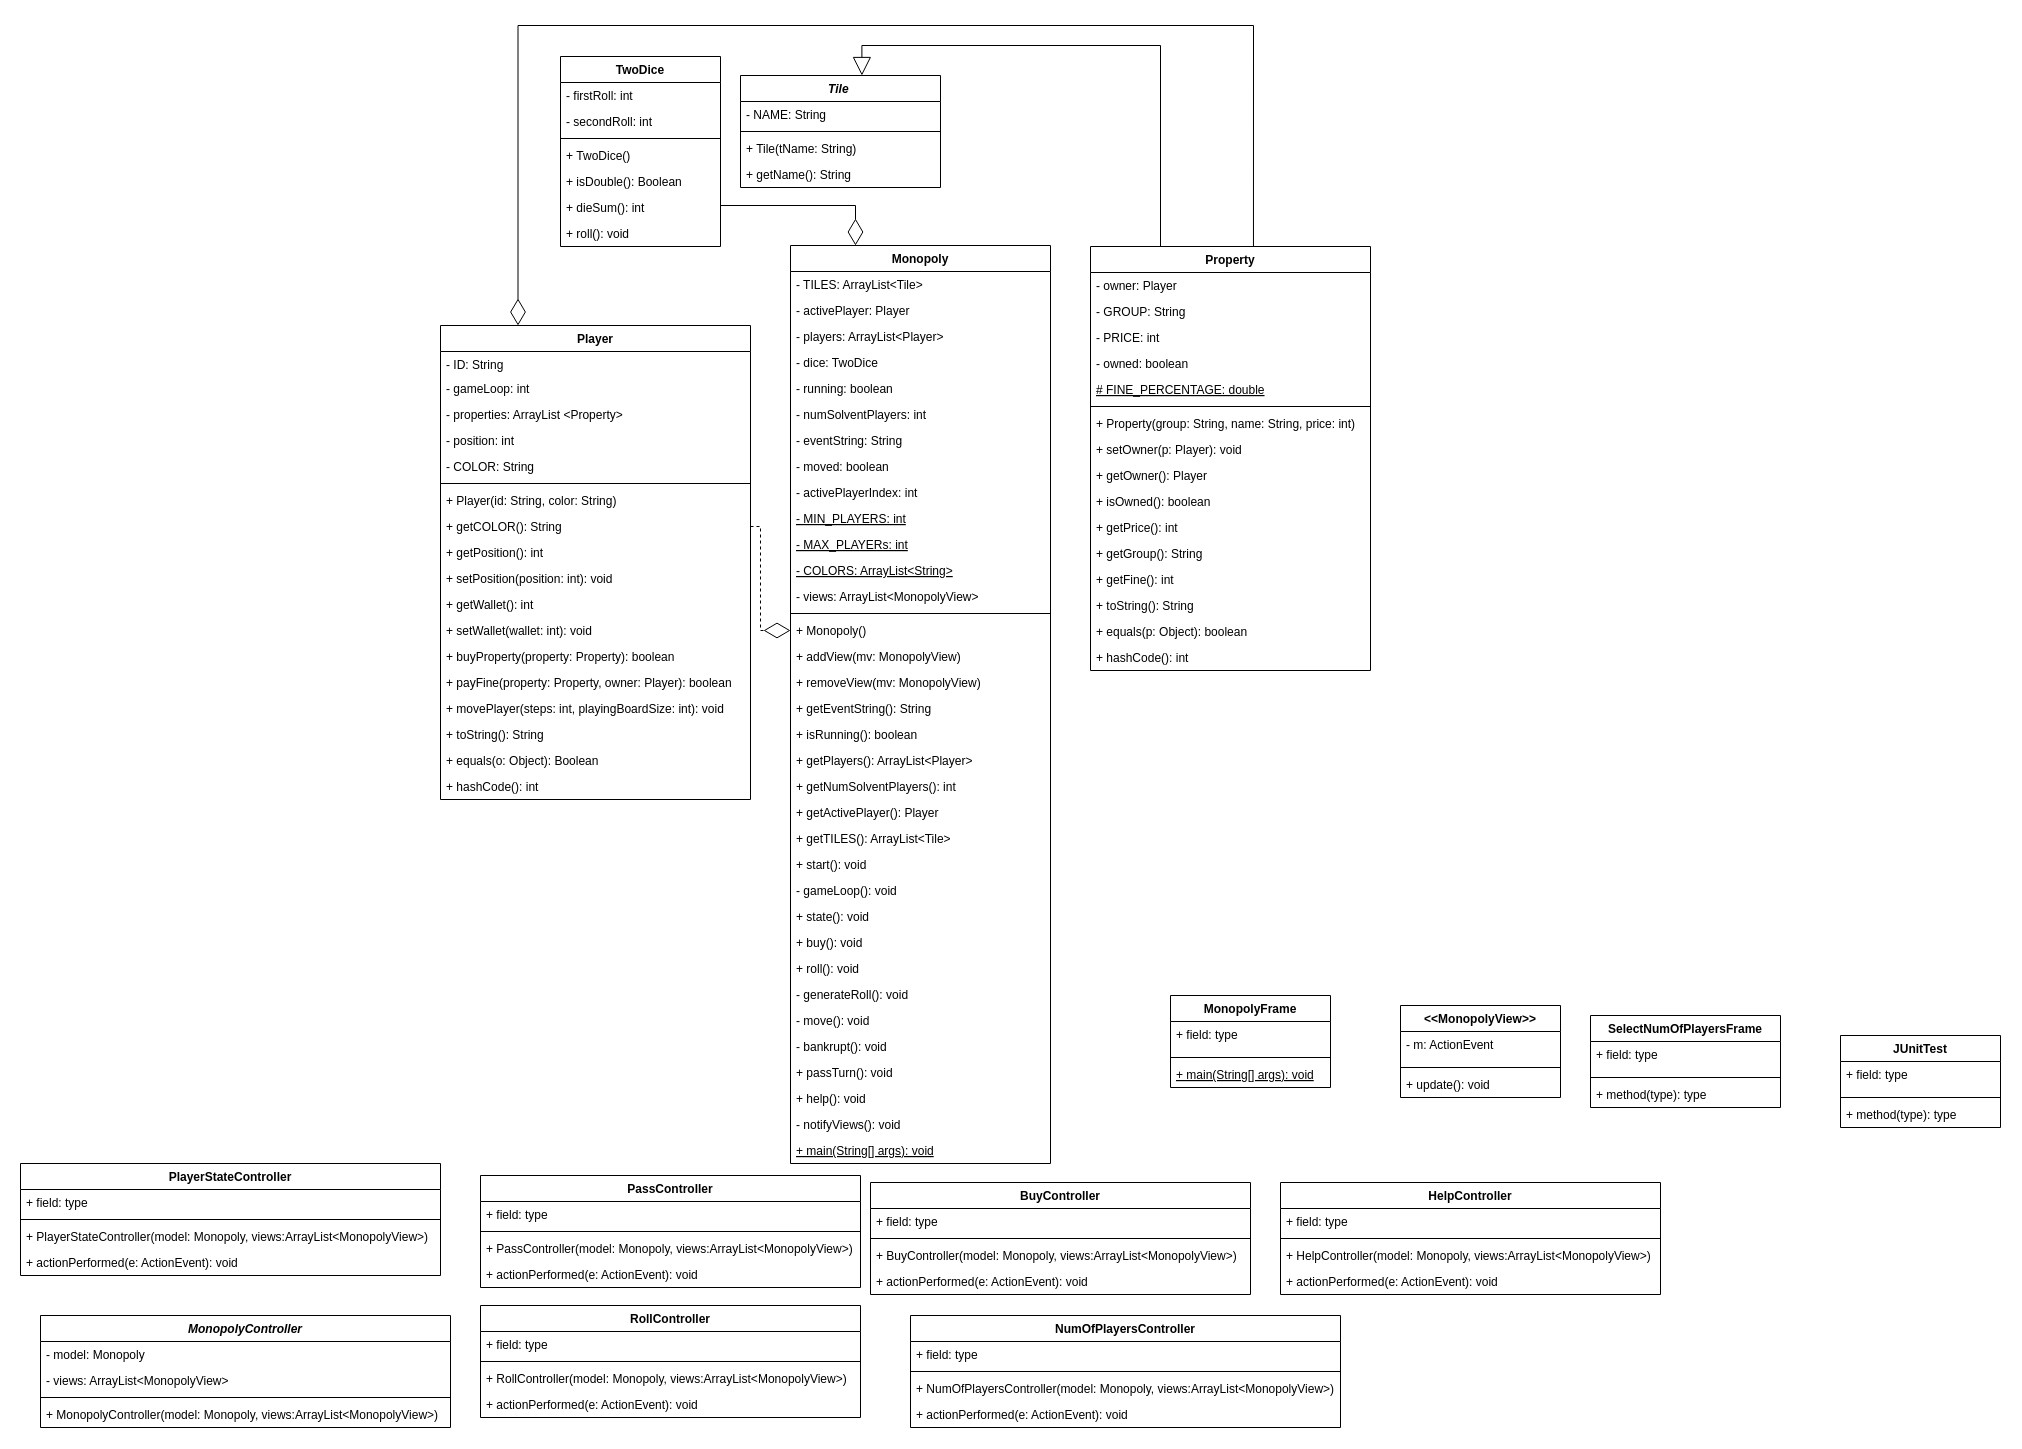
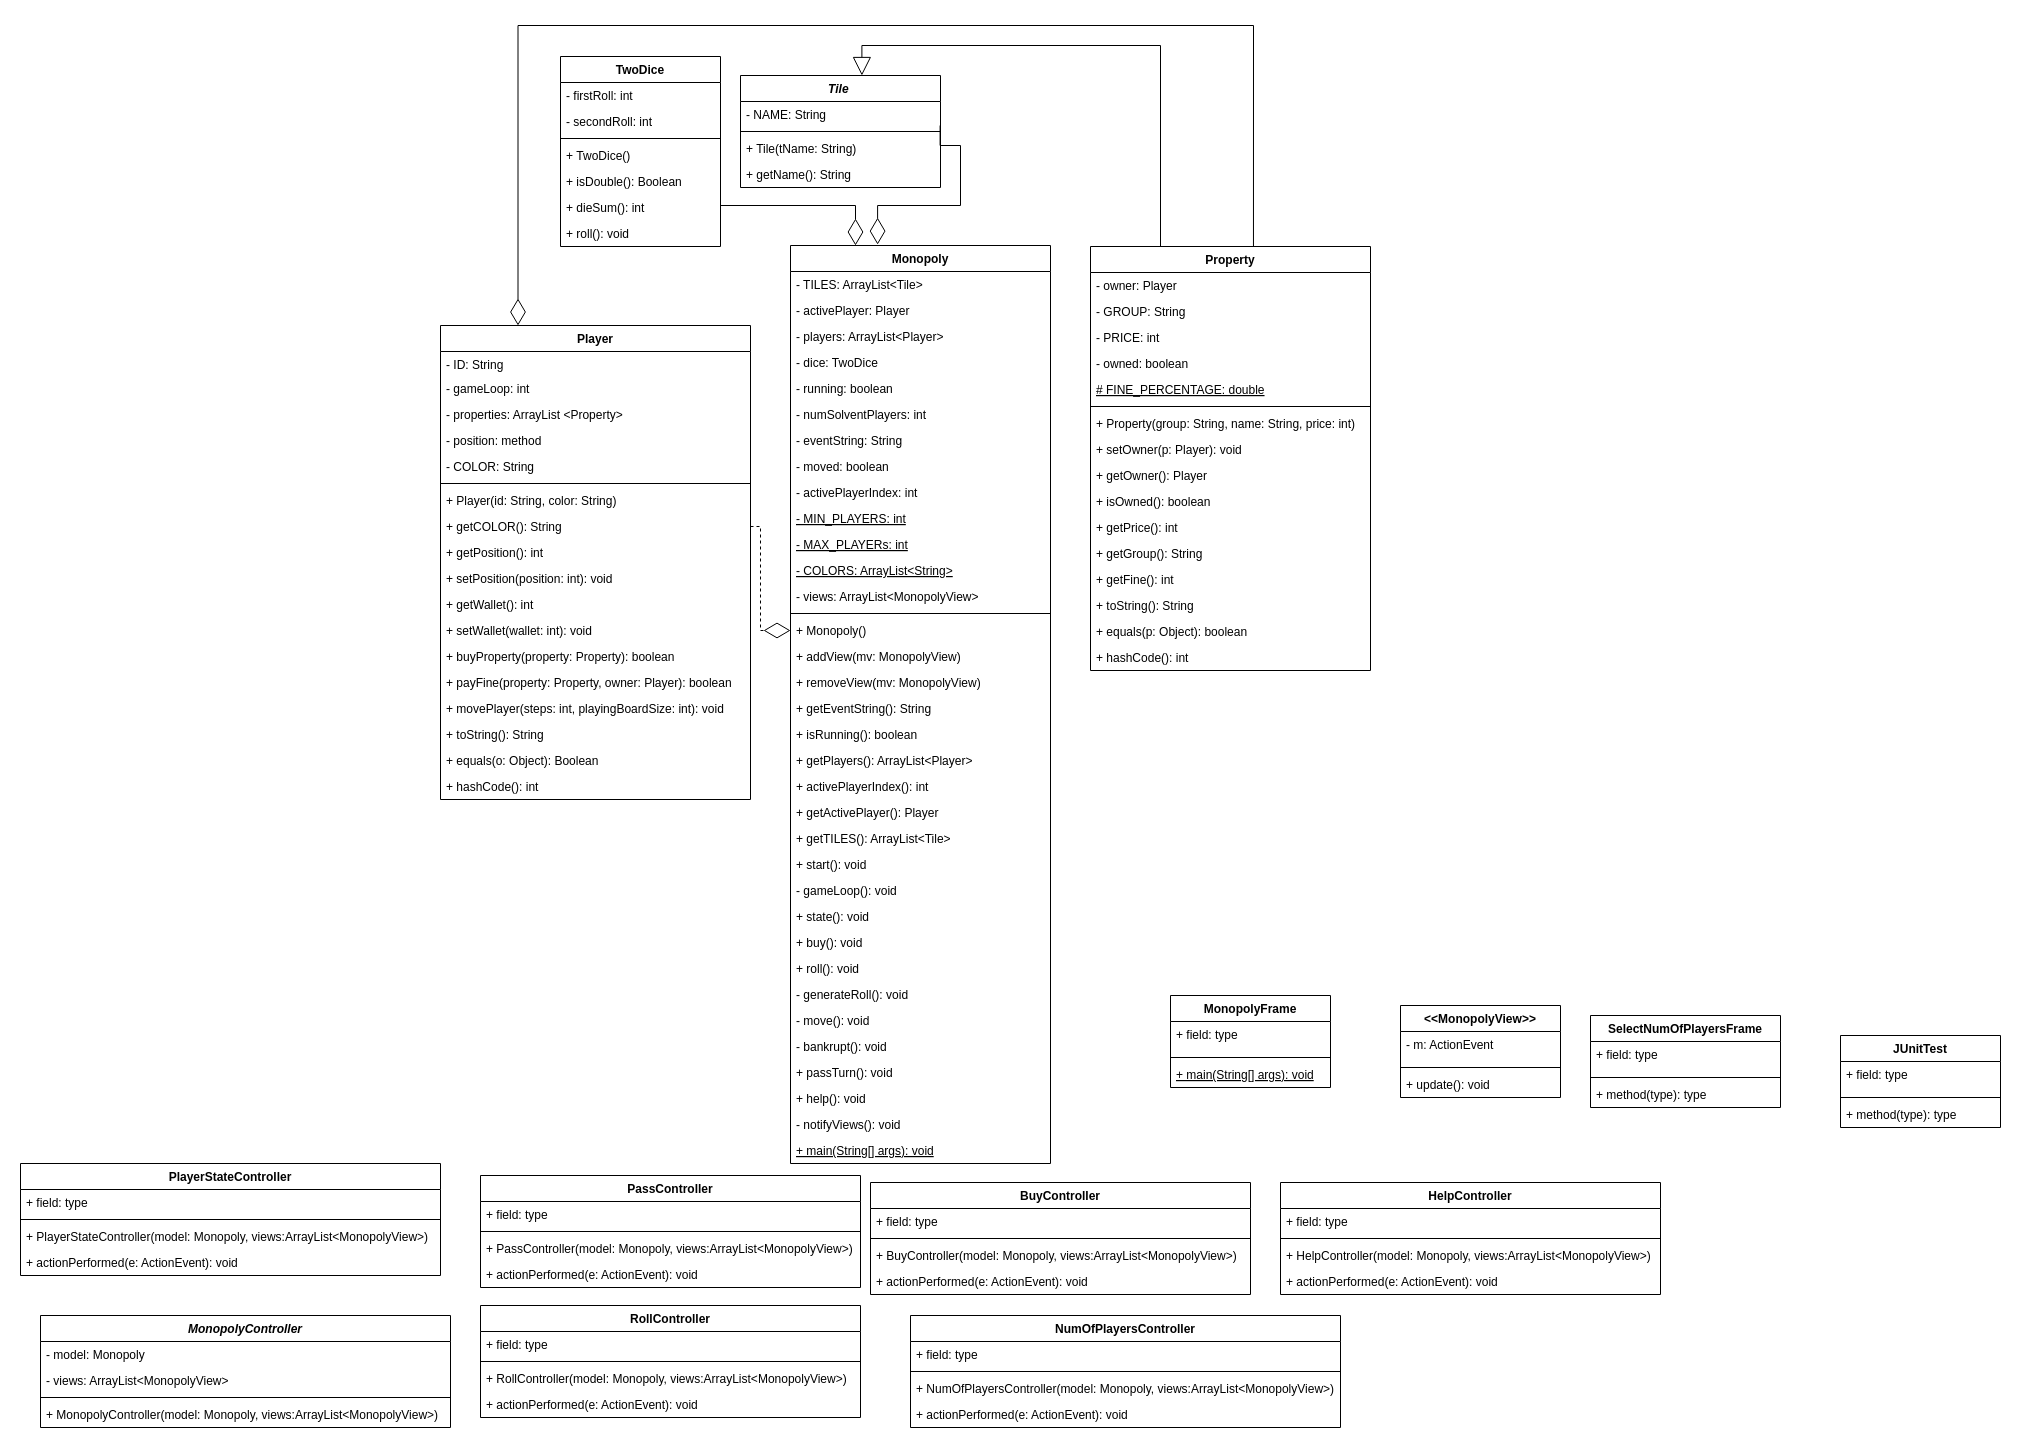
none -> (952, 206)
(487, 441) -> (499, 441)
(884, 787) -> (874, 787)
